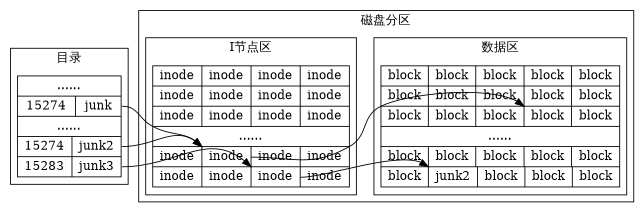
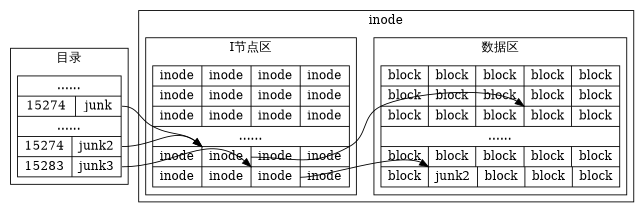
(386, 21) -> (386, 21)
